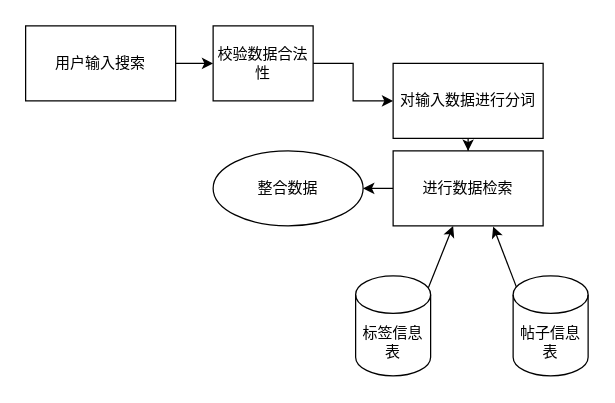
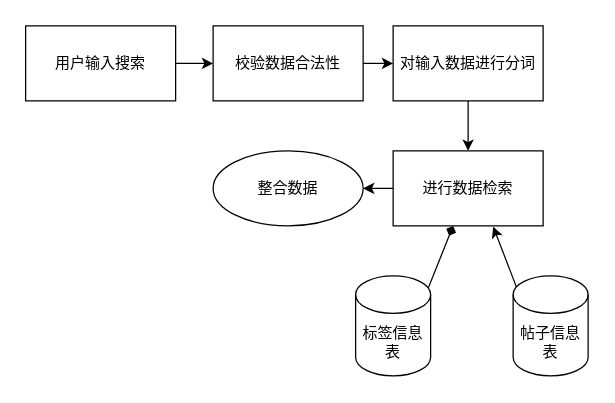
(263, 63) -> (288, 63)
(468, 101) -> (468, 63)
(449, 235) -> (449, 236)
